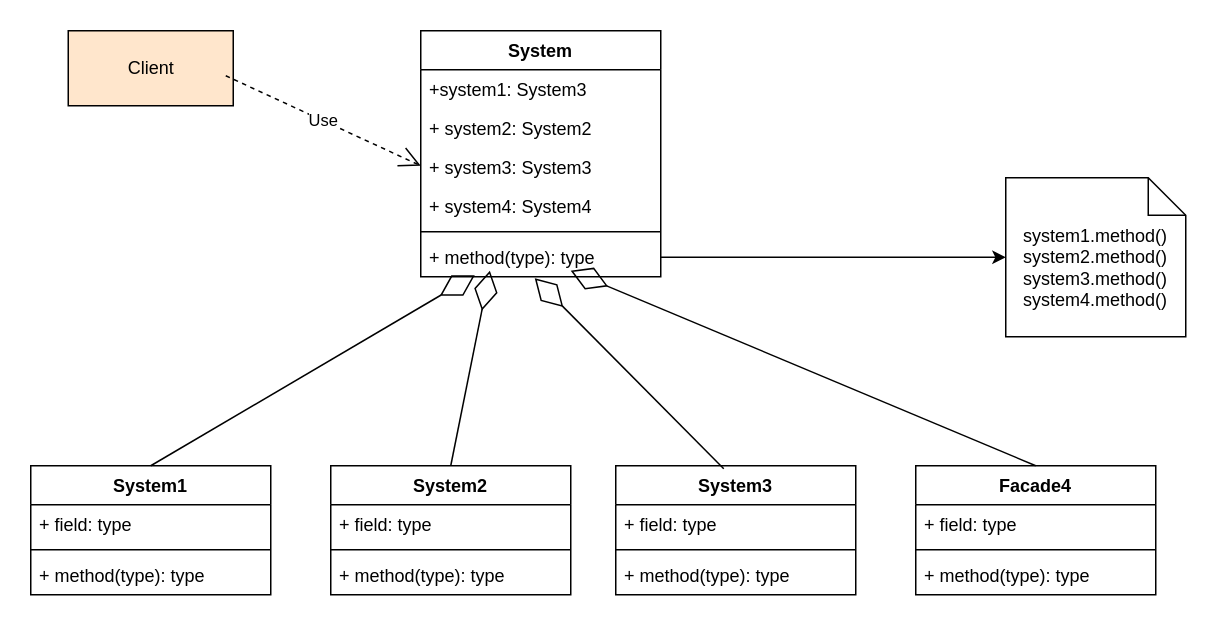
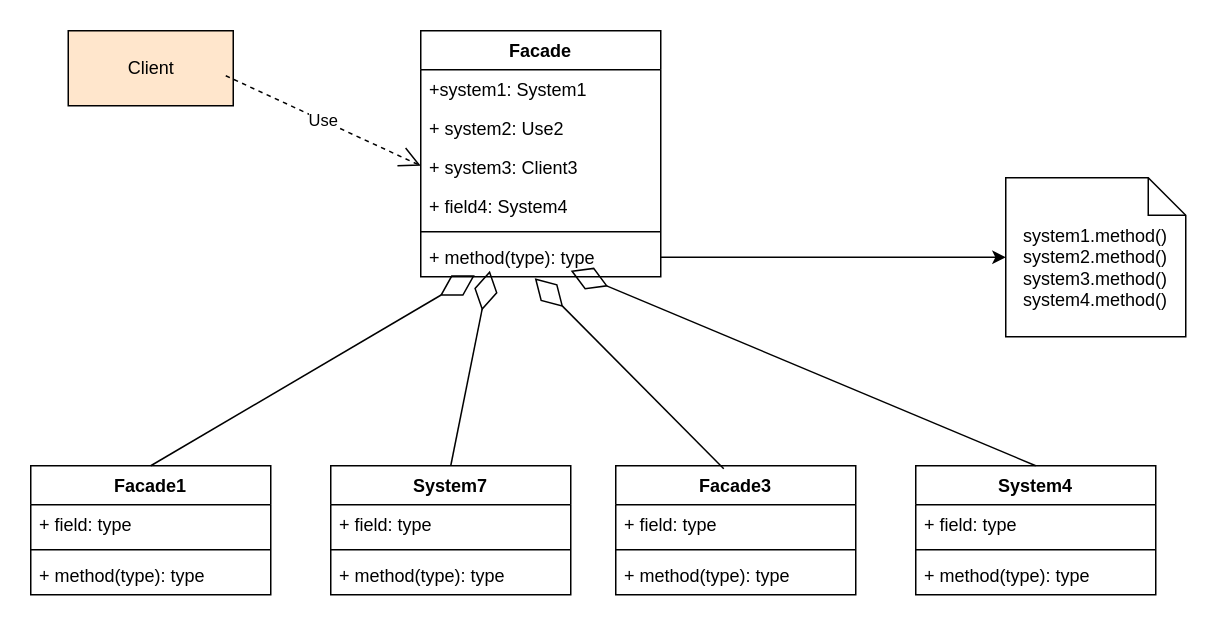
(540, 51) -> (540, 51)
(510, 90) -> (510, 90)
(513, 129) -> (498, 129)
(513, 168) -> (508, 168)
(513, 207) -> (503, 207)
(150, 486) -> (150, 486)
(450, 486) -> (450, 486)
(735, 486) -> (735, 486)
(1035, 486) -> (1035, 486)
